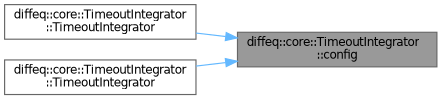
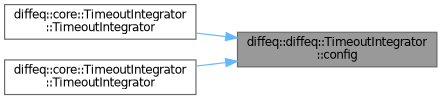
(337, 50) -> (337, 50)
